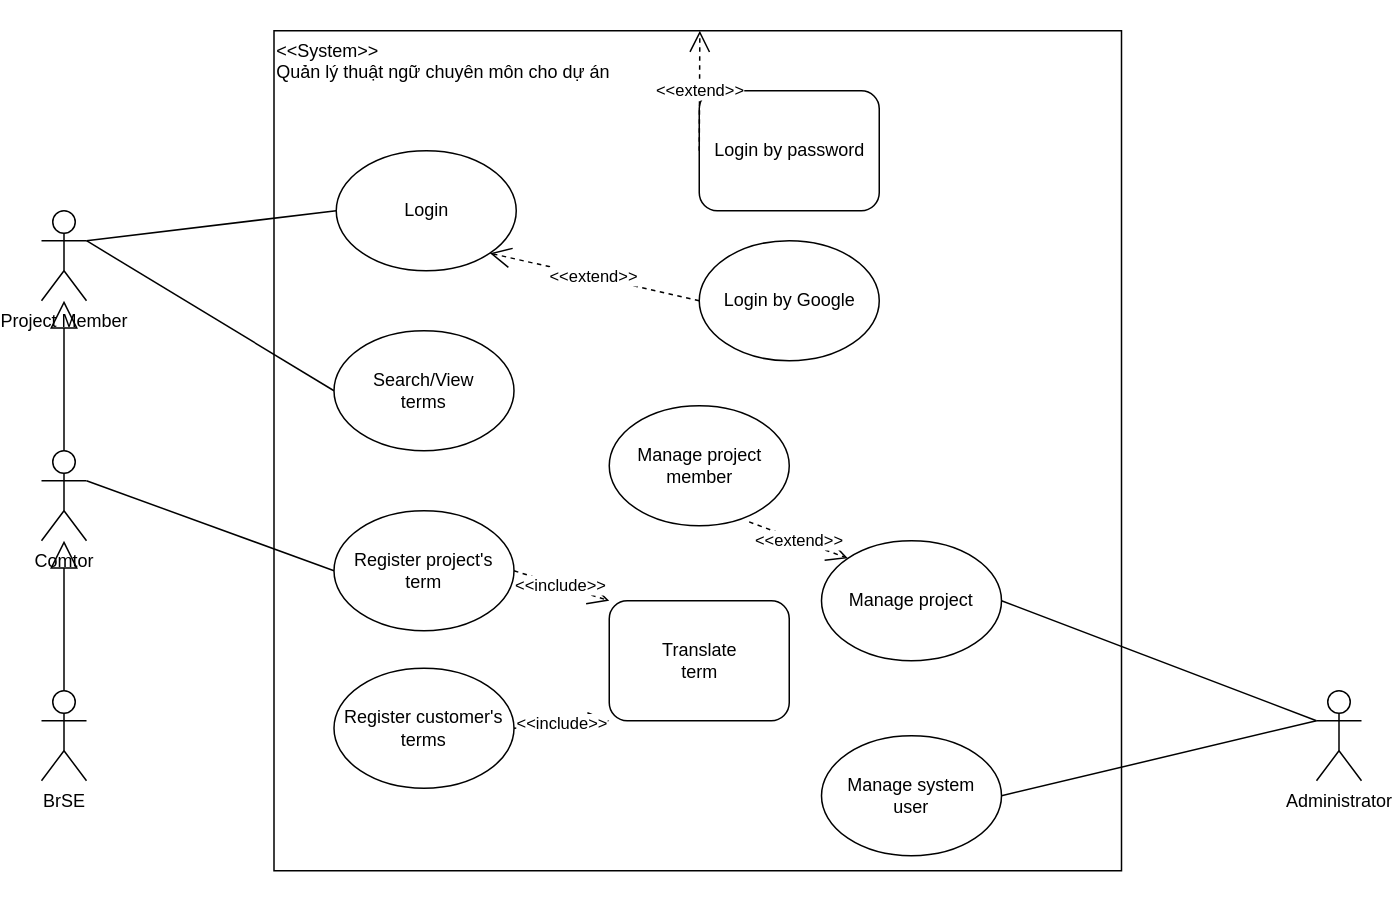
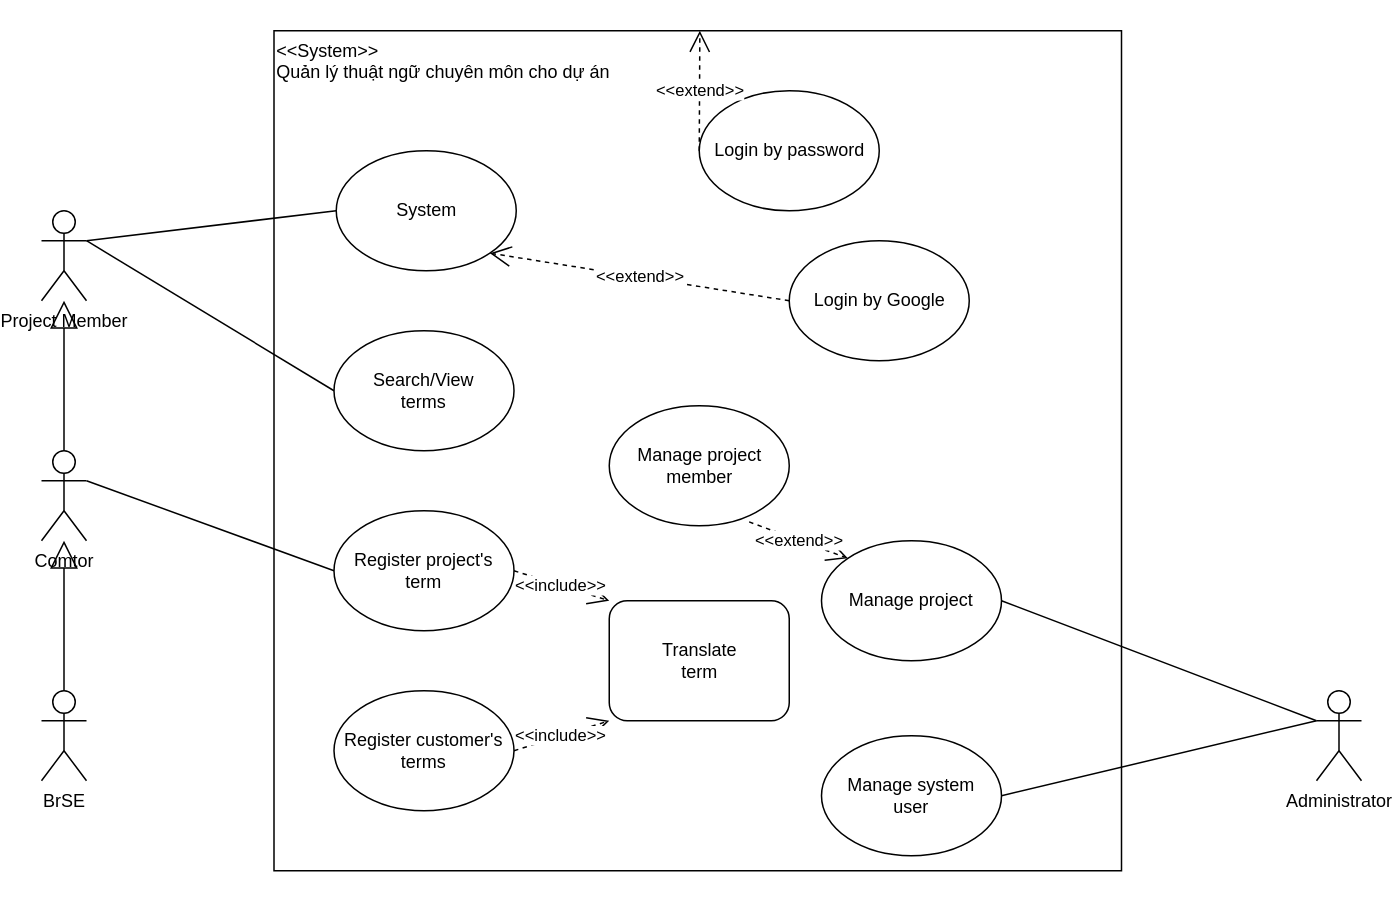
(789, 151) -> (789, 151)
(427, 211) -> (427, 211)
(789, 301) -> (879, 301)
(424, 728) -> (424, 751)
